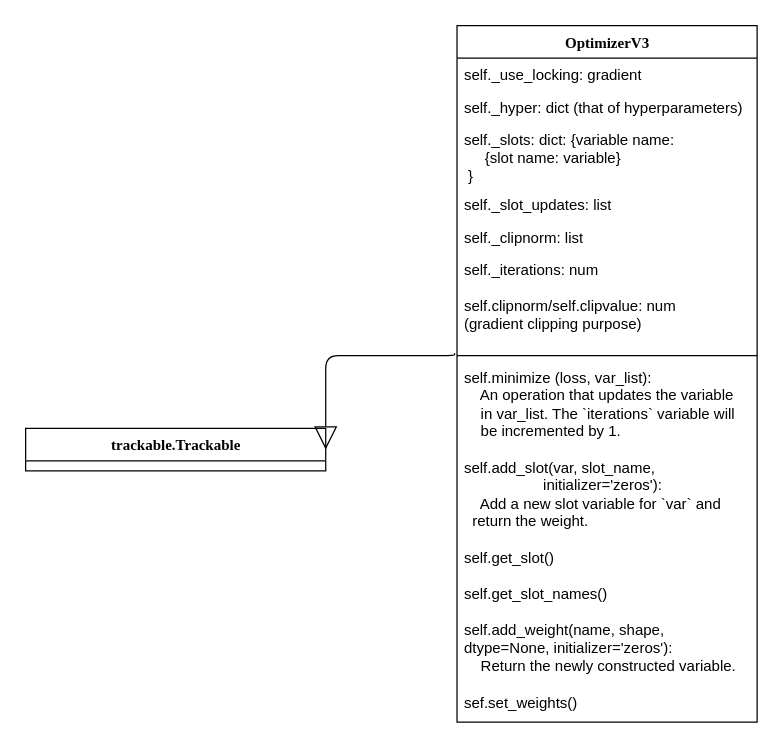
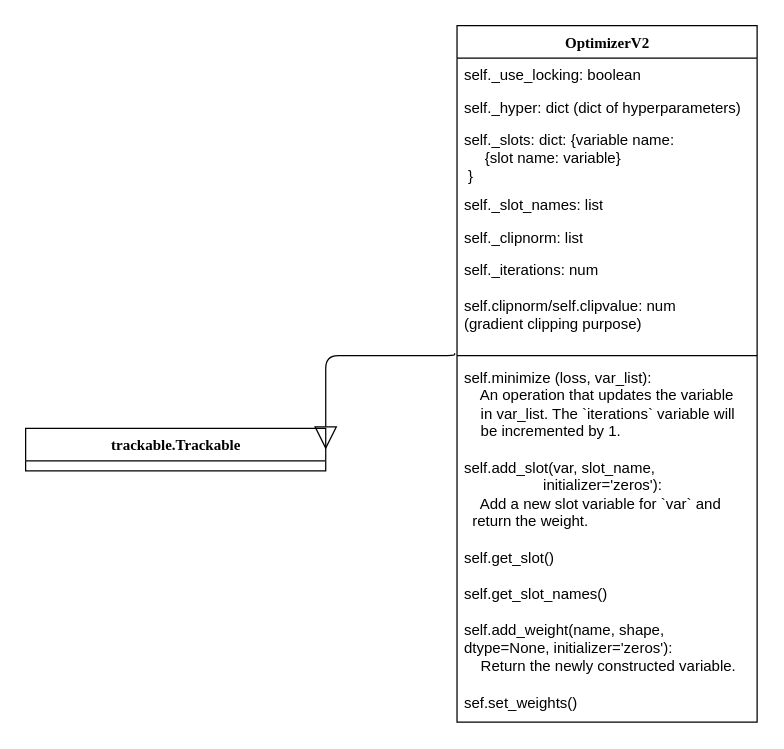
(608, 43) -> (608, 43)
(564, 76) -> (560, 76)
(608, 117) -> (608, 117)
(552, 206) -> (543, 206)
